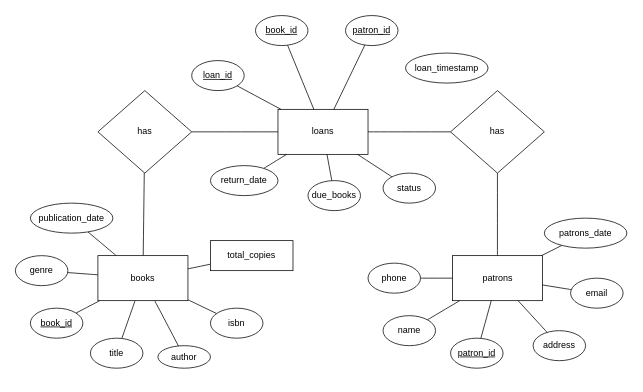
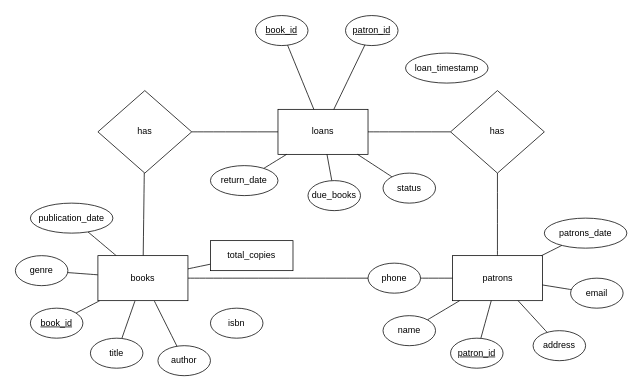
(218, 75) -> none
(259, 98) -> none
(202, 306) -> (279, 278)
(184, 357) -> (184, 360)
